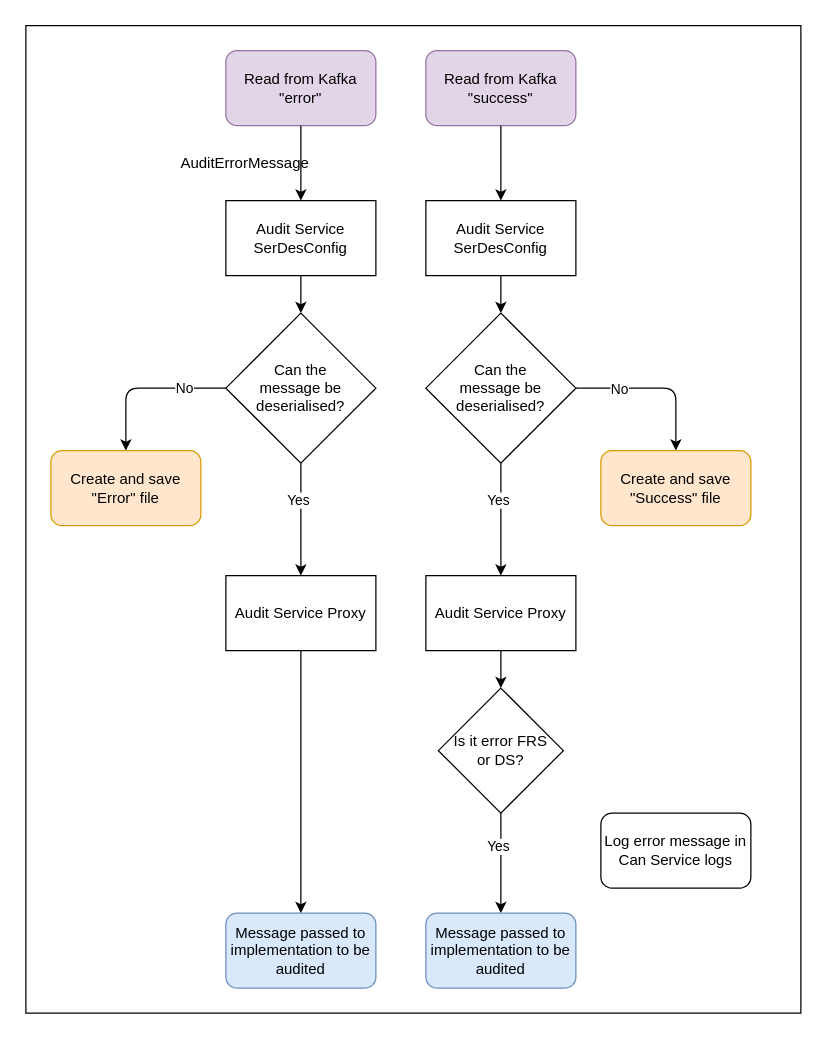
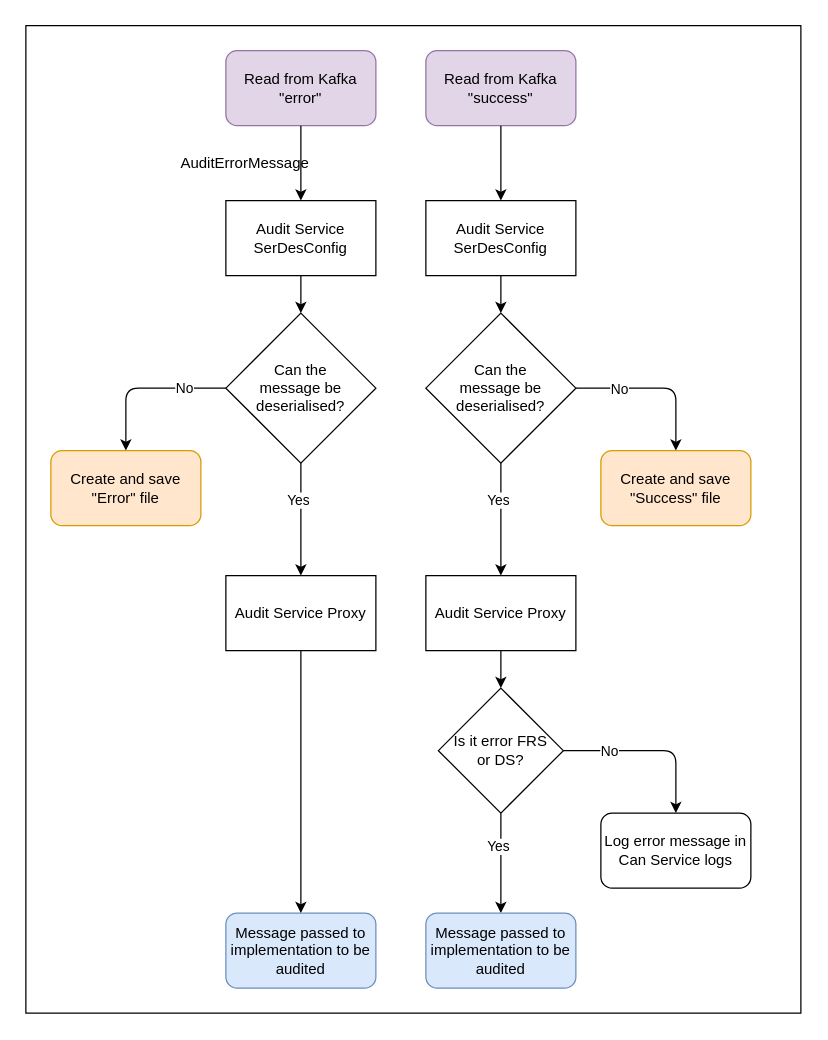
none -> (641, 751)
